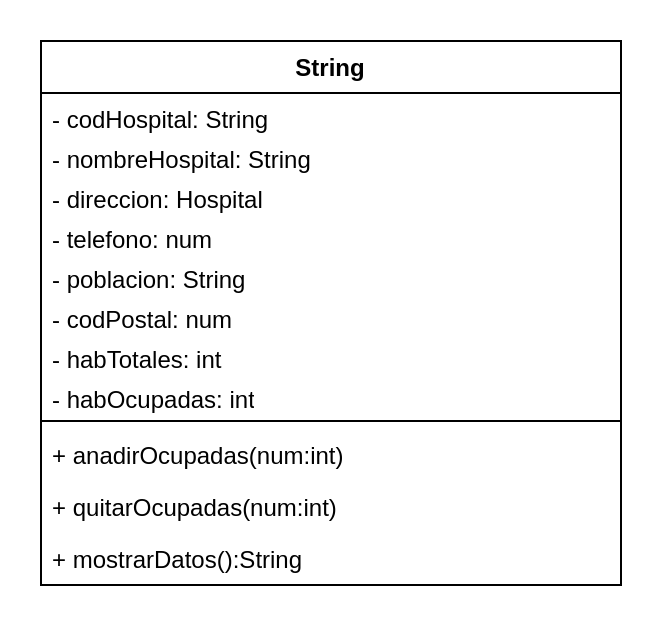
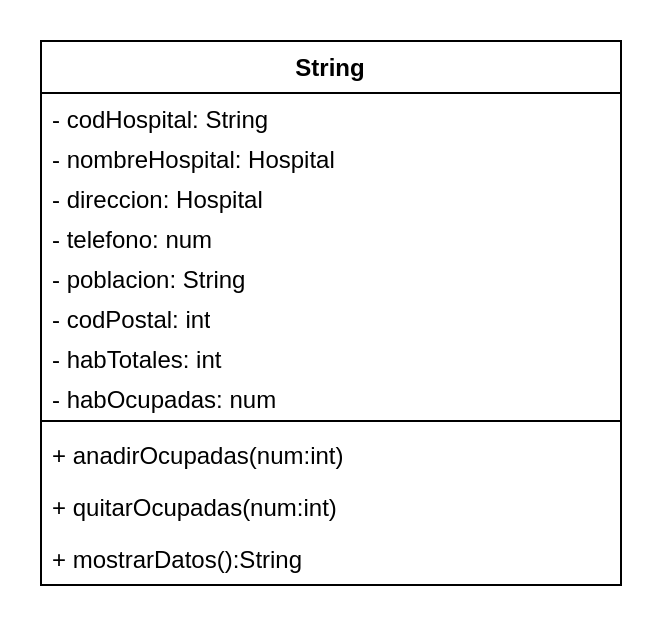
(196, 161) -> (206, 161)
(148, 321) -> (145, 321)
(161, 401) -> (165, 401)
